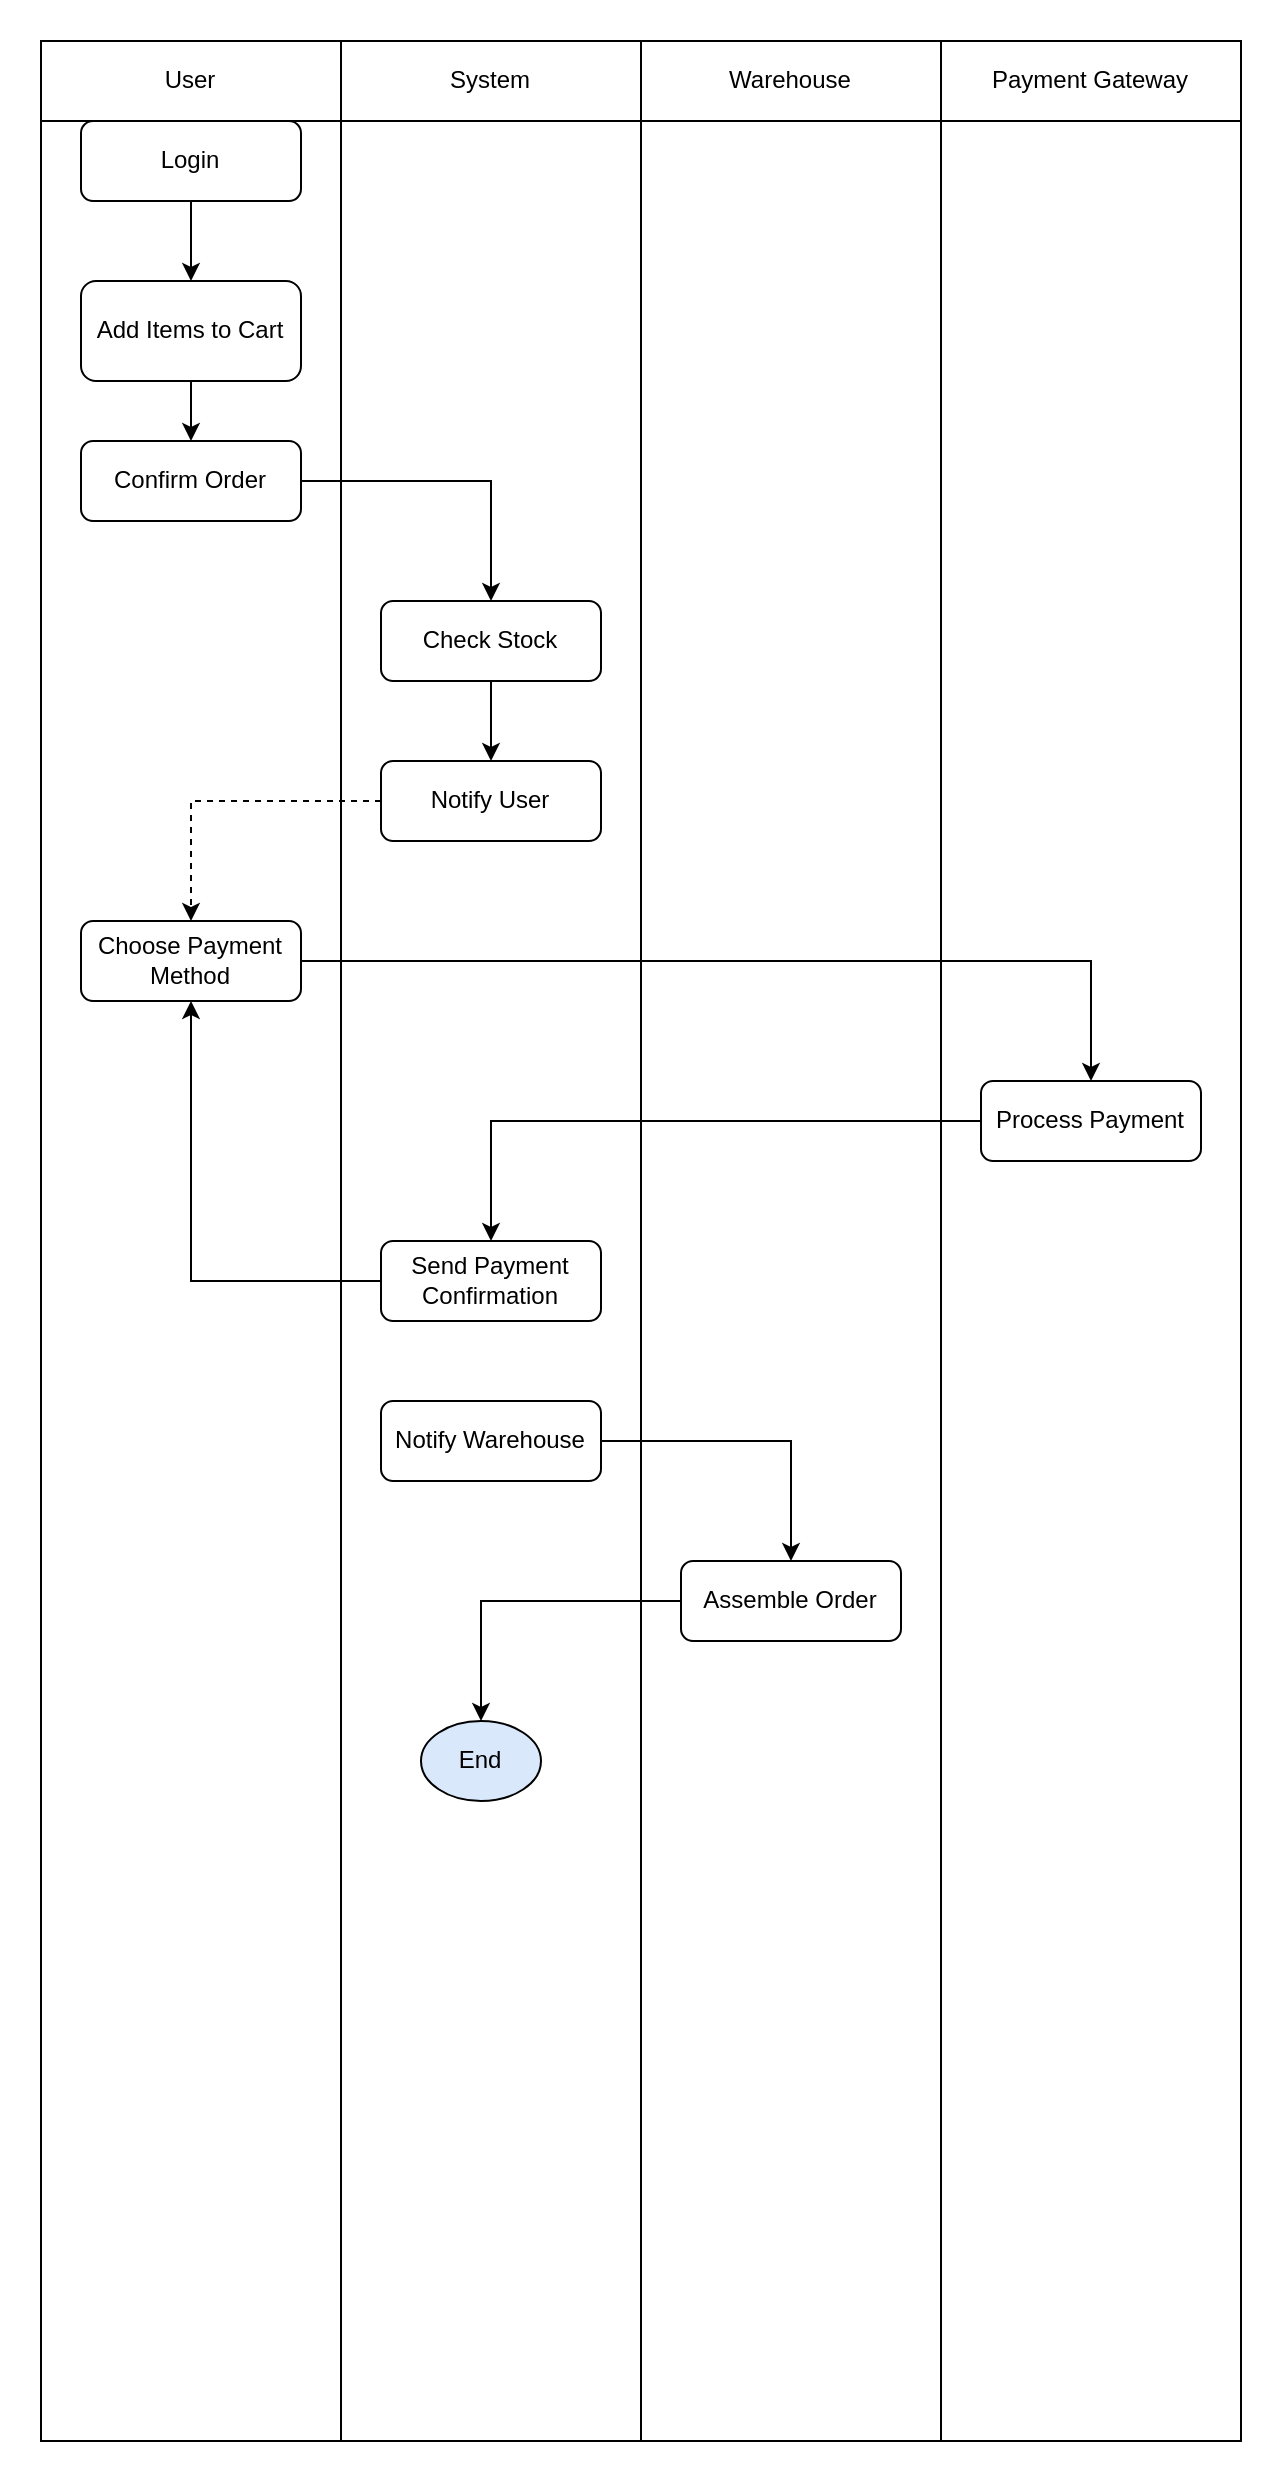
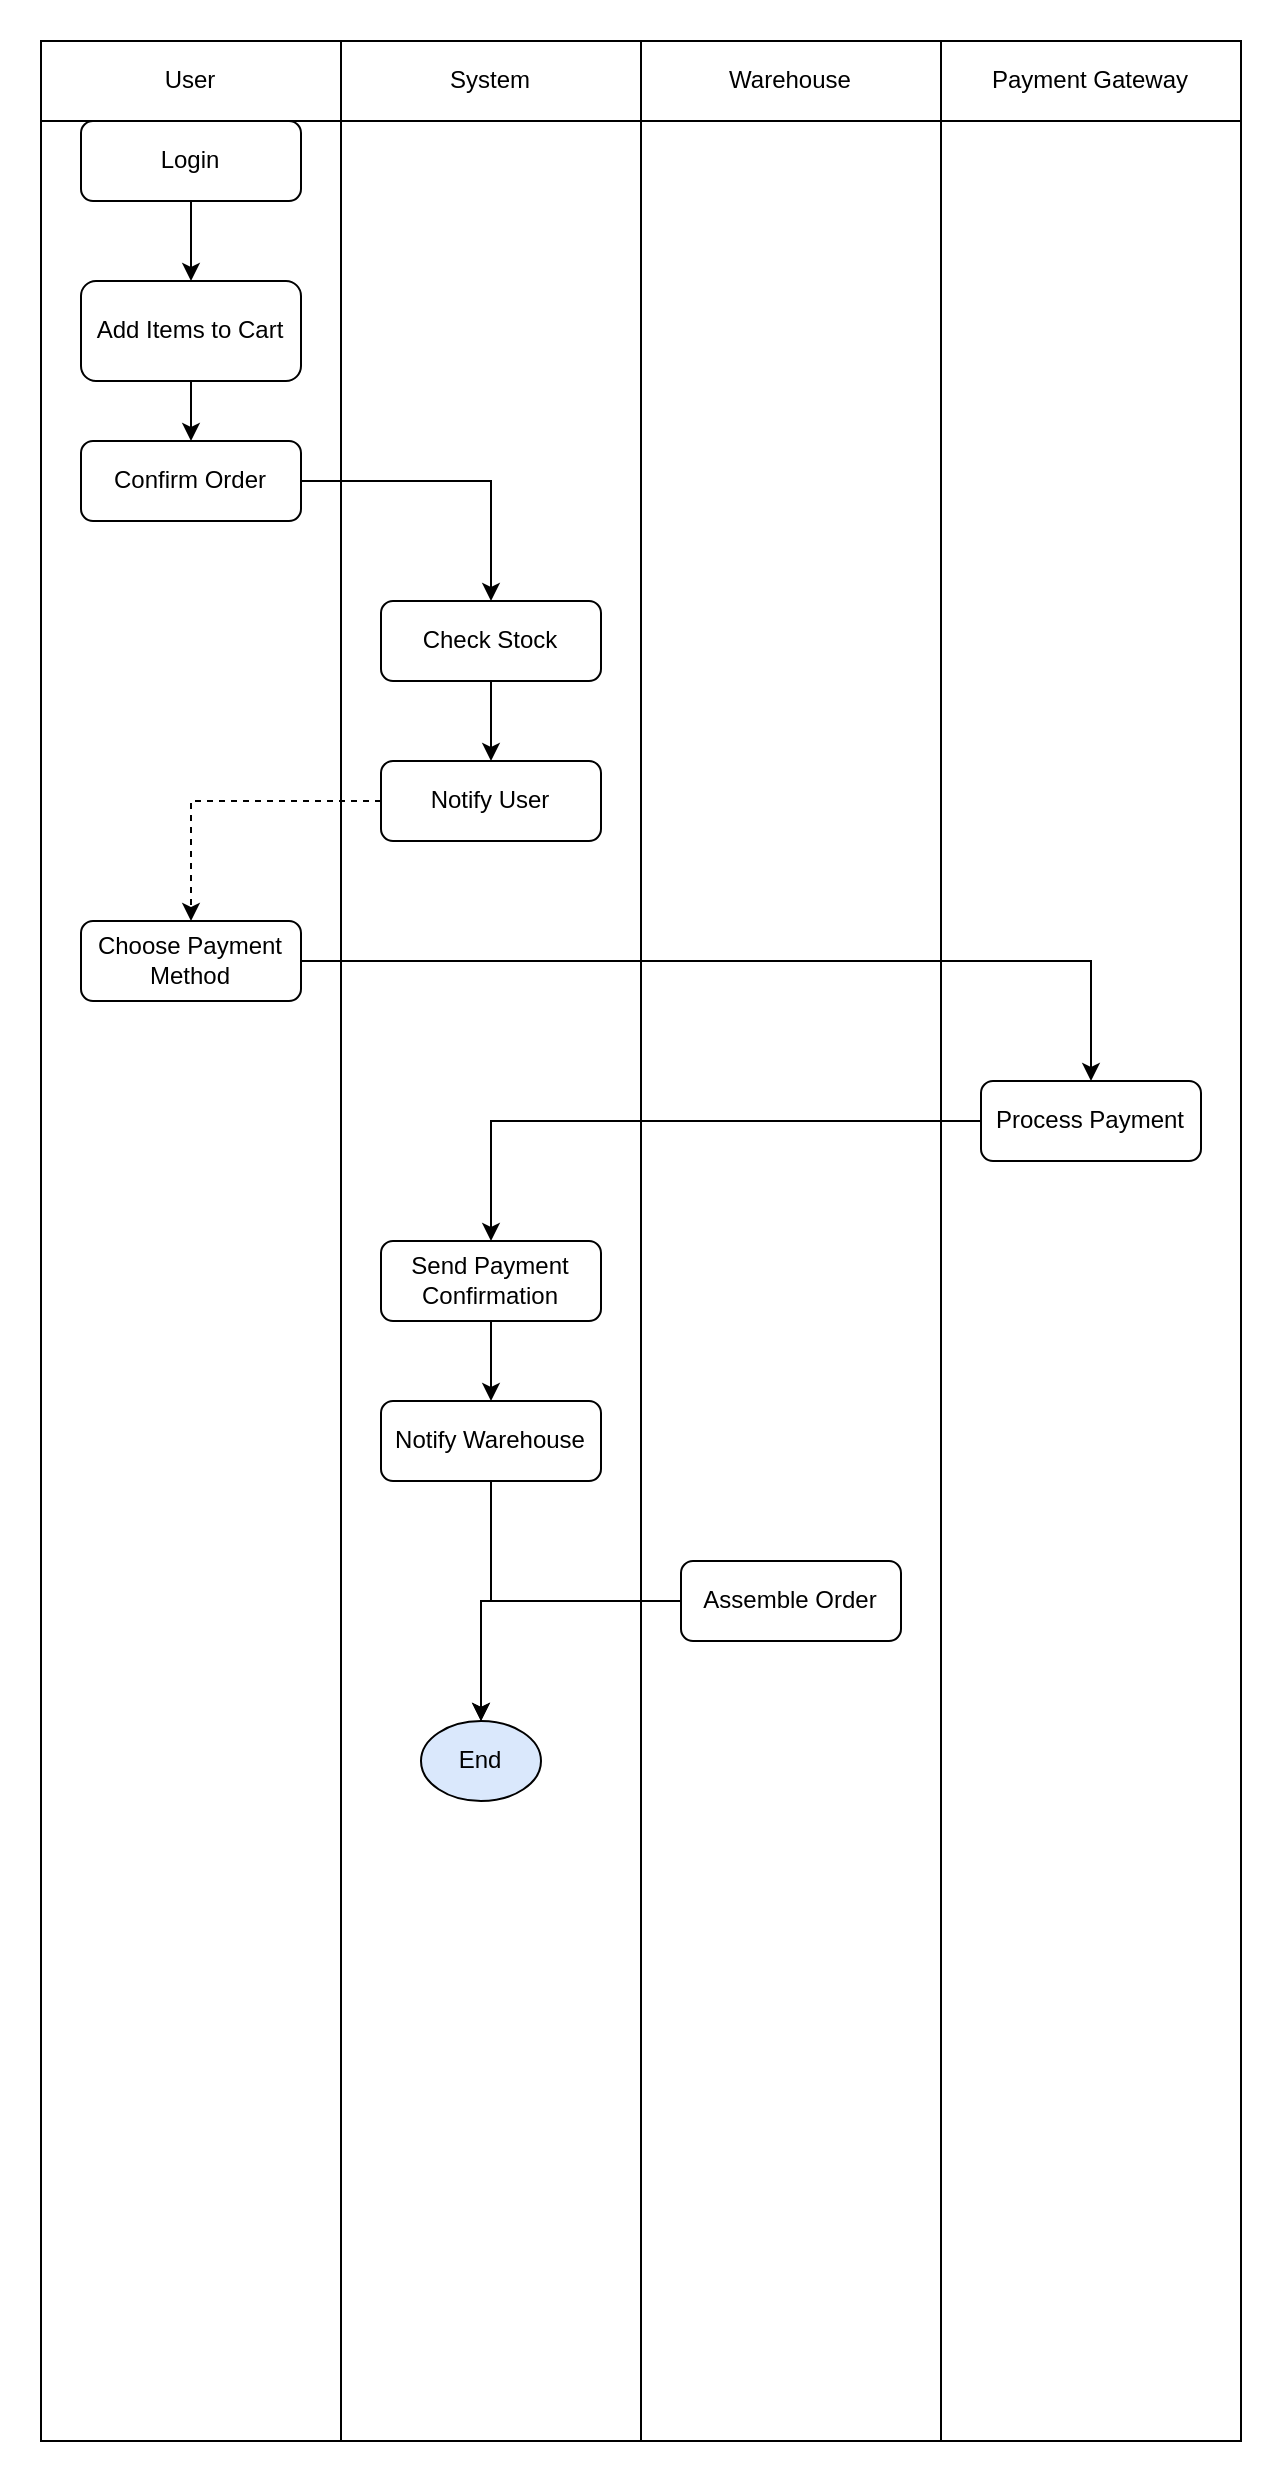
(191, 1221) -> (491, 1354)
(771, 1441) -> (491, 1539)
